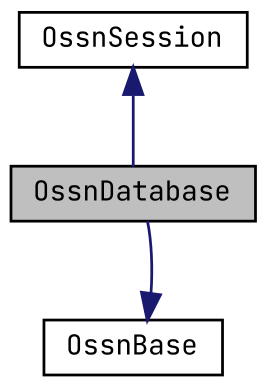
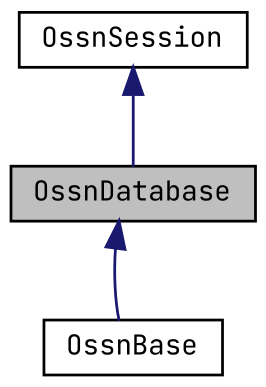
(151, 257) -> (115, 285)
